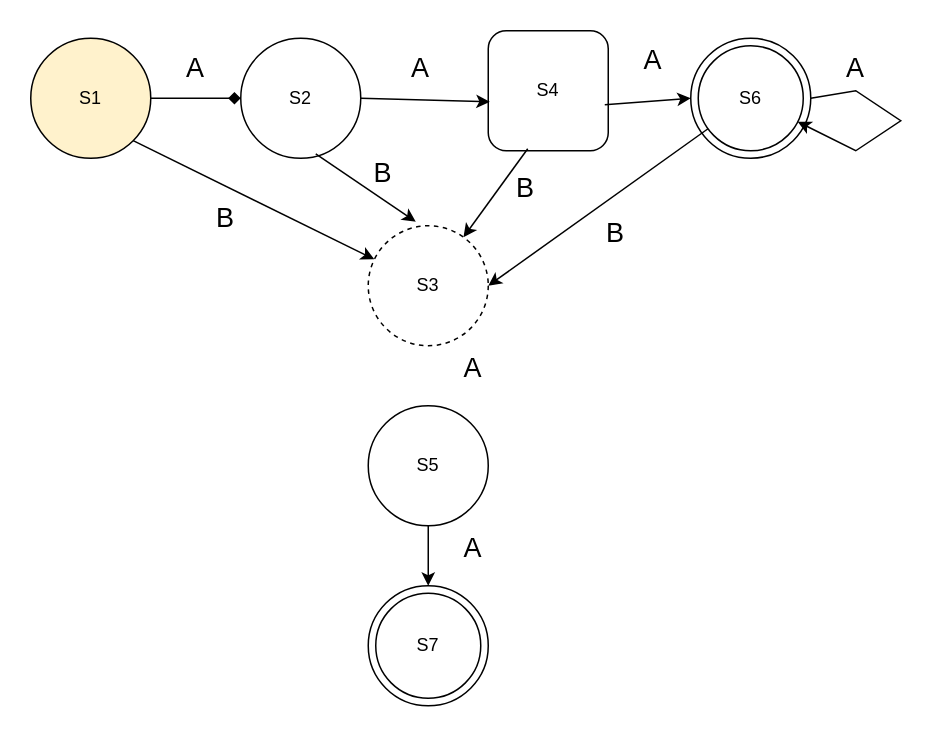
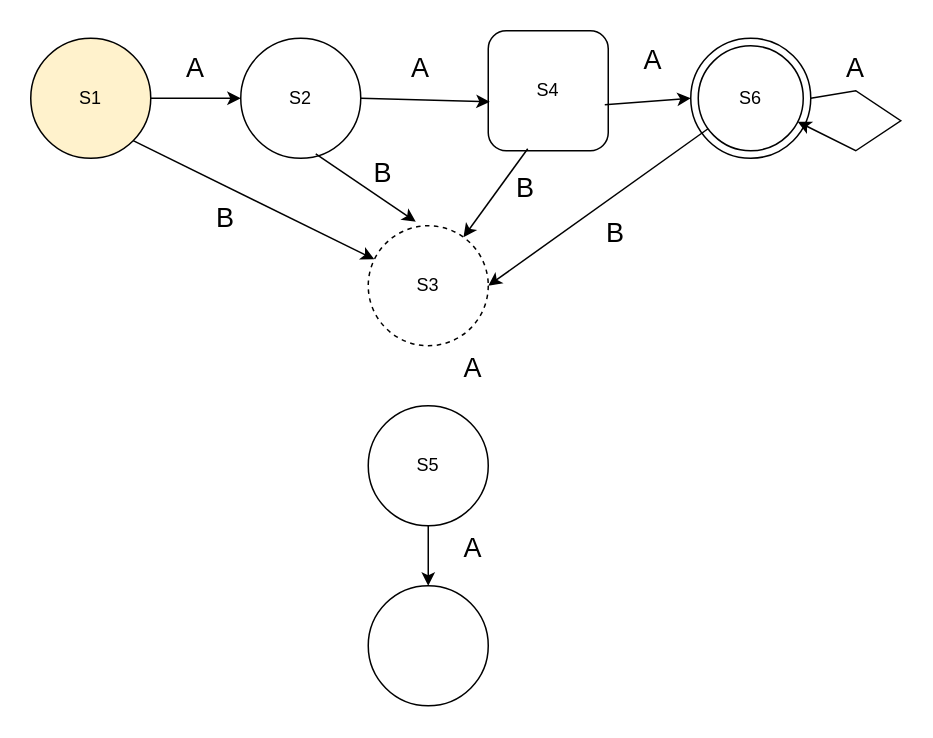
(228, 98) -> (229, 98)
(428, 646) -> none
